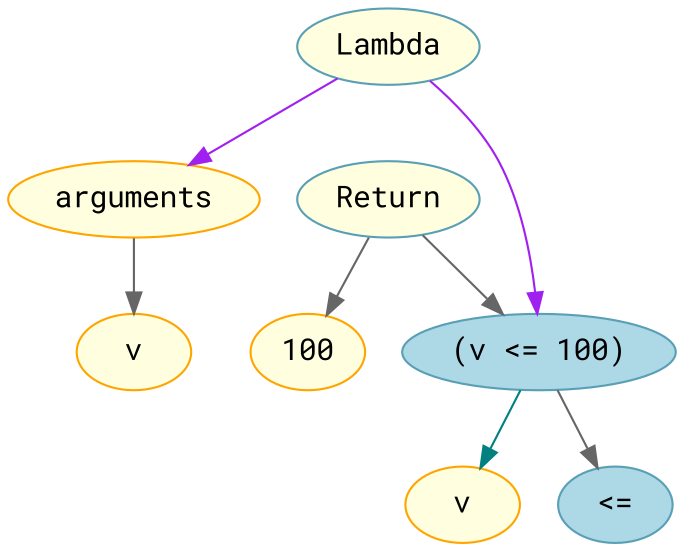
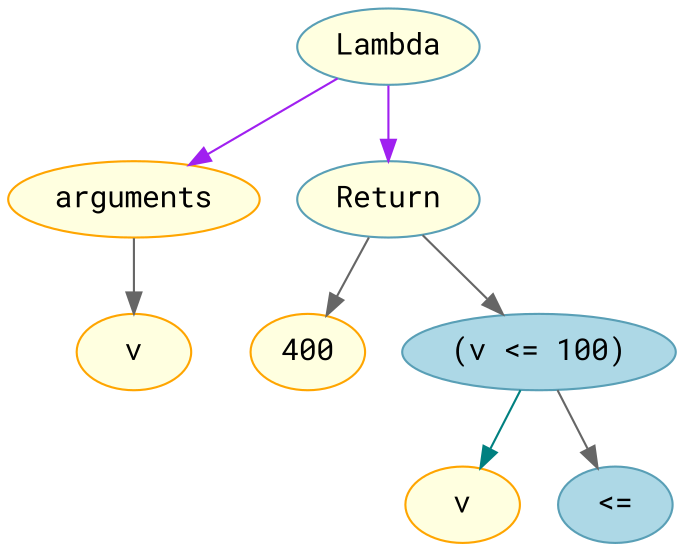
(505, 175) -> (388, 113)
(308, 352) -> (308, 352)
